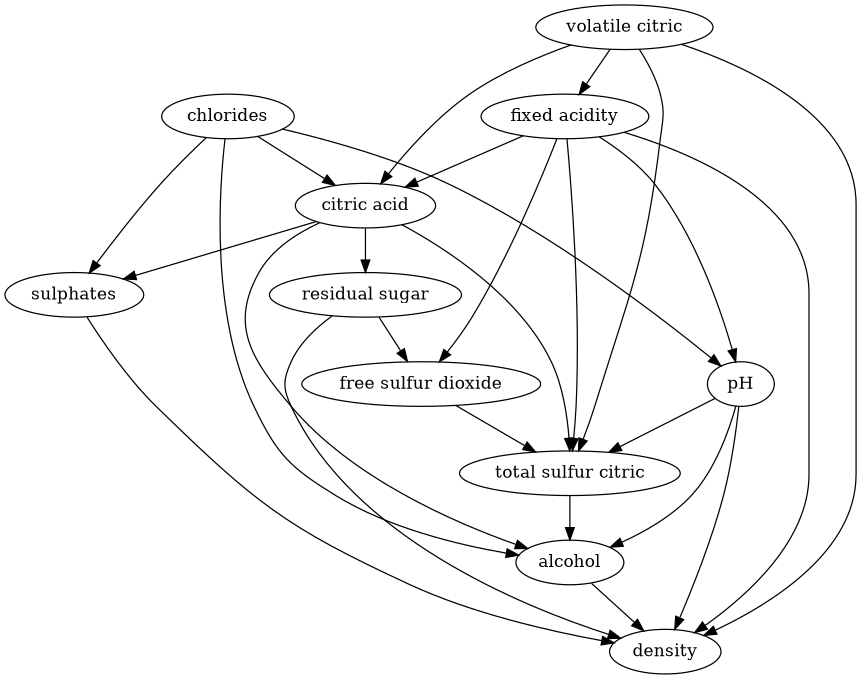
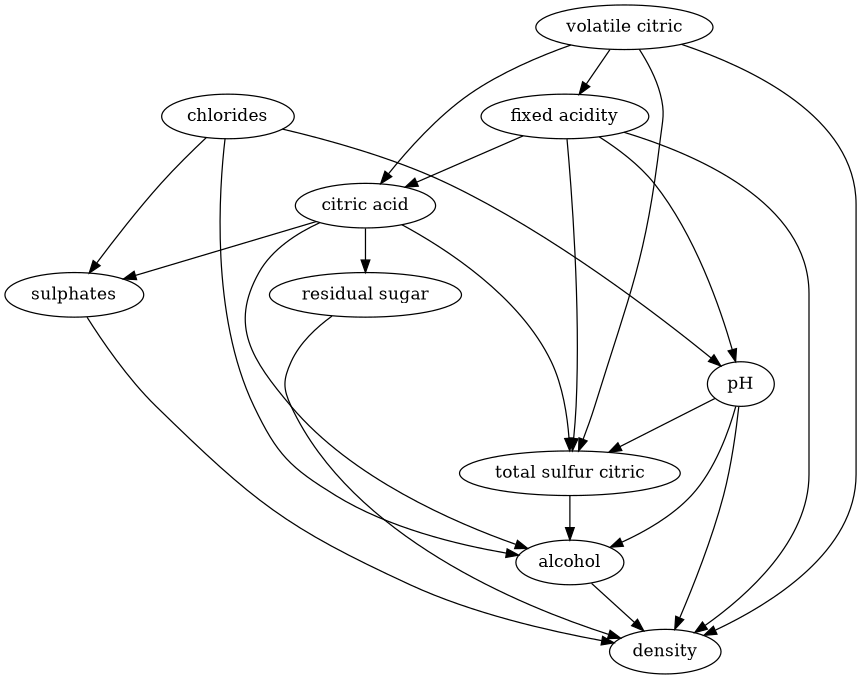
(291, 158) -> none
(421, 384) -> none
